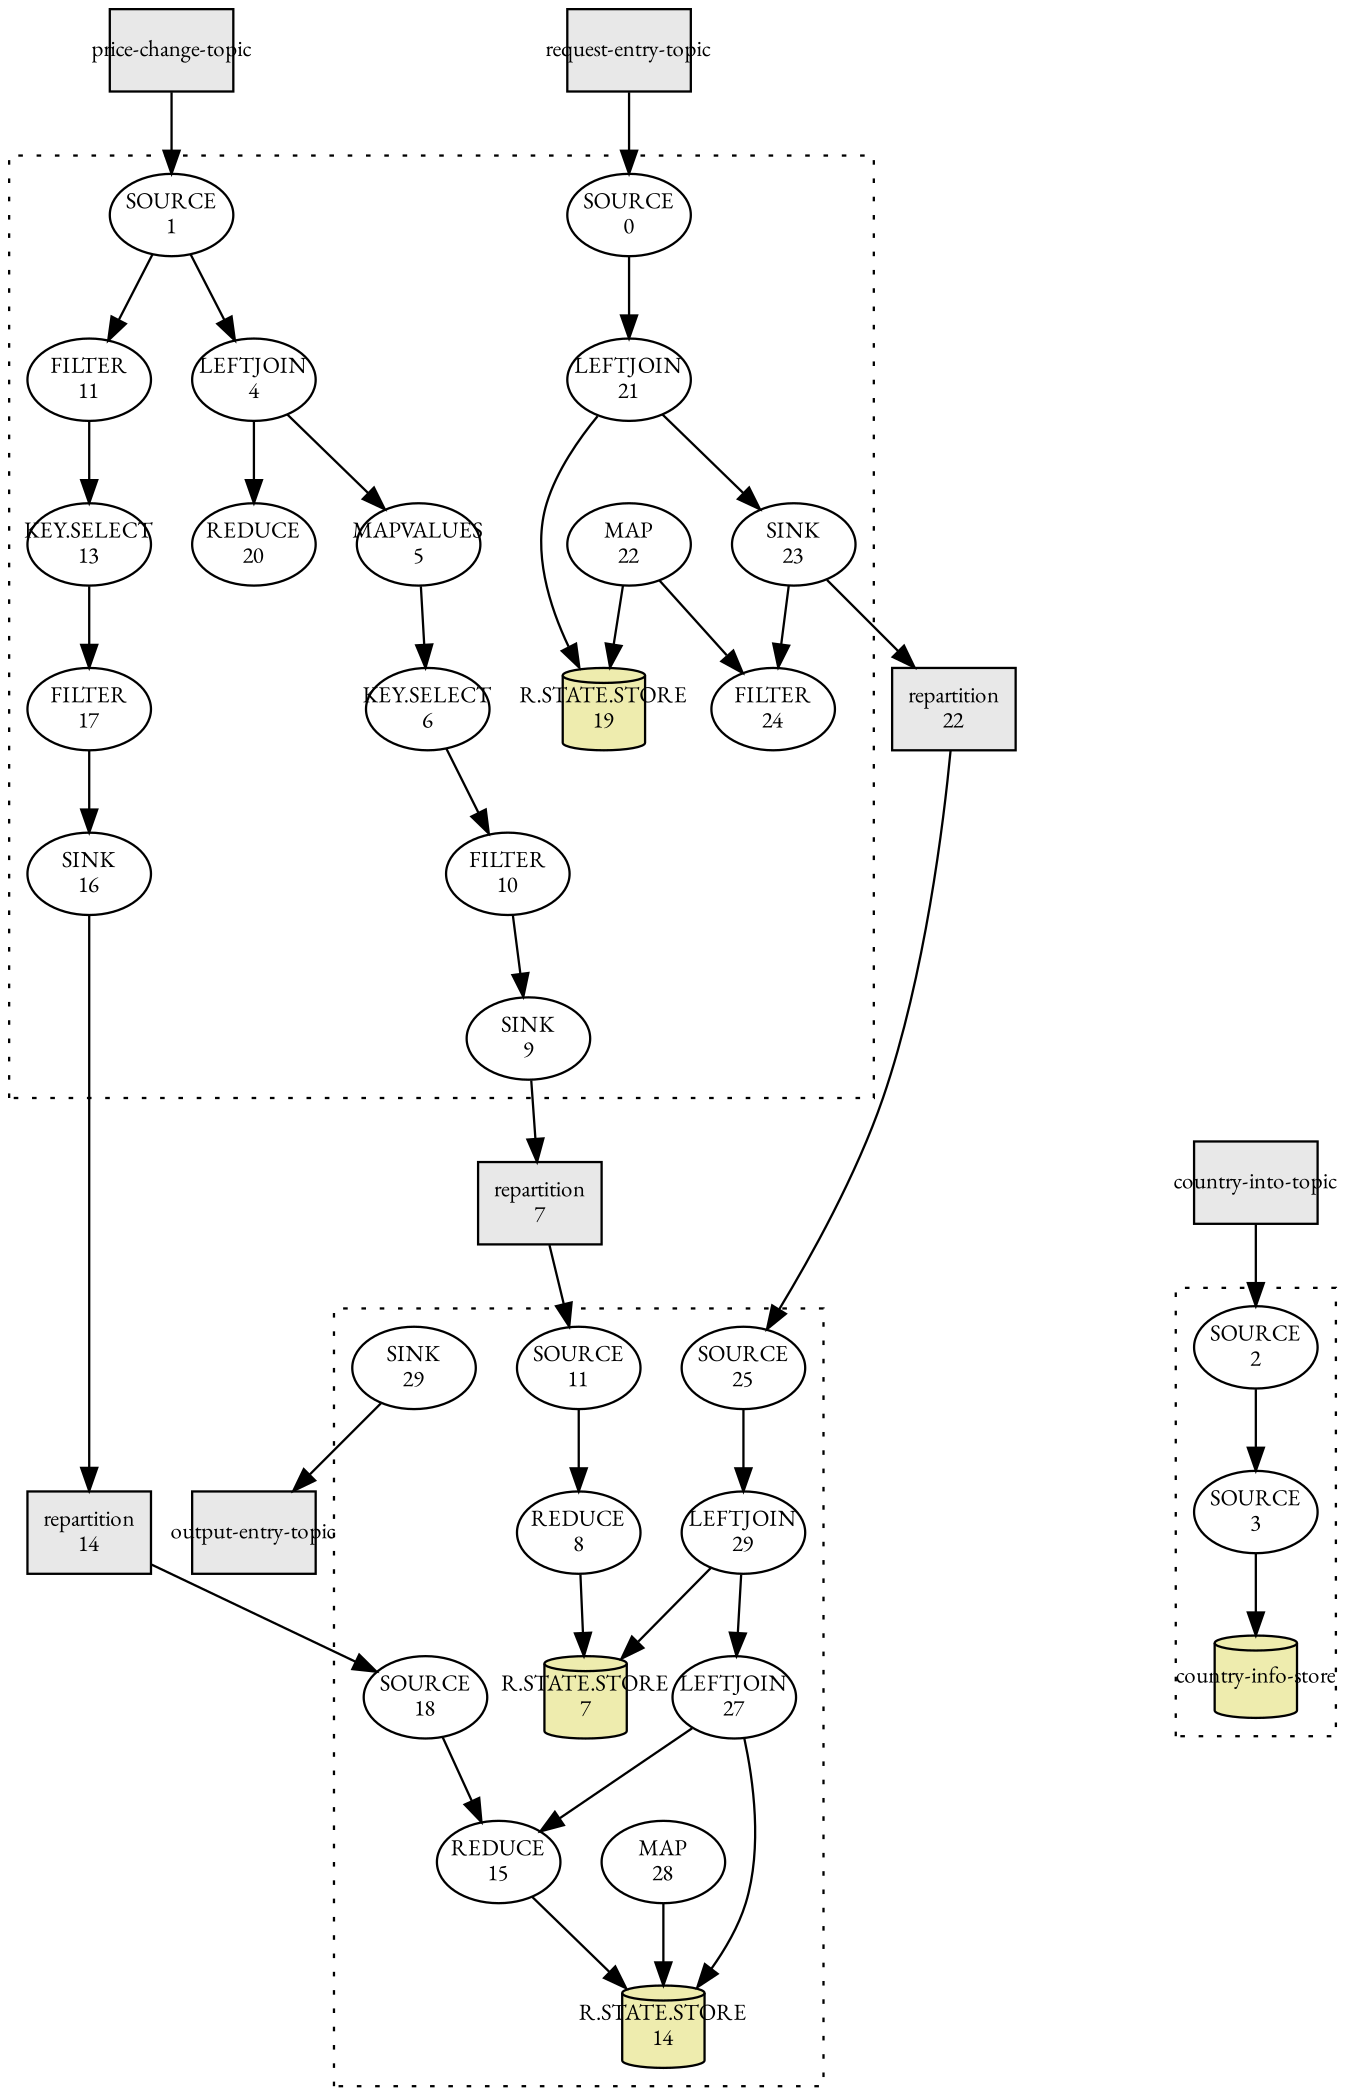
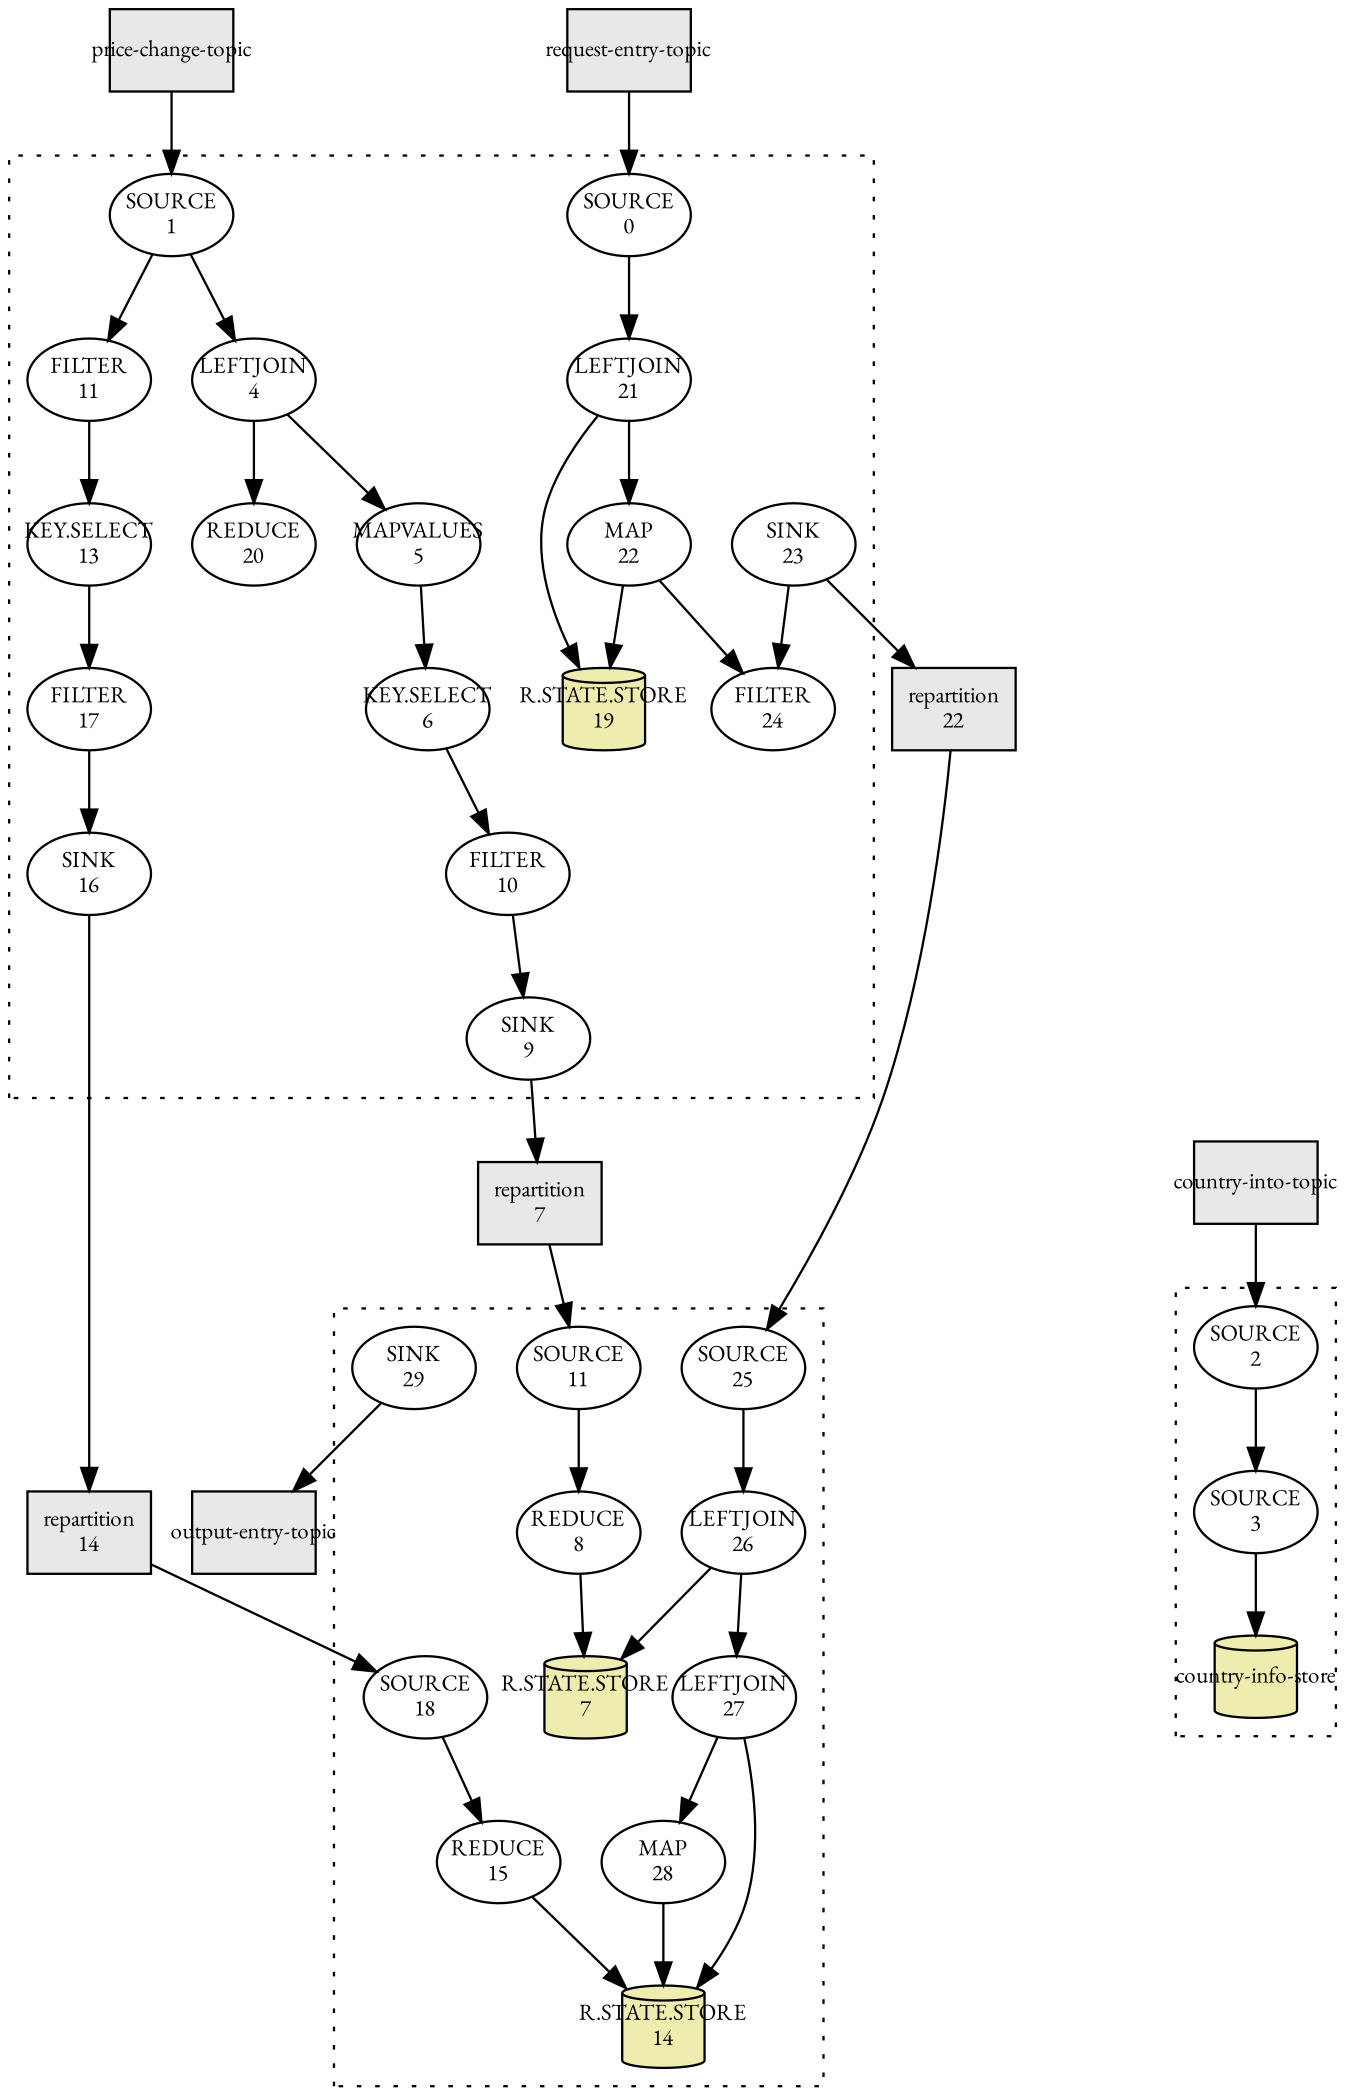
(703, 454) -> (629, 451)
(743, 1533) -> (743, 1533)
(626, 1773) -> (703, 1769)
